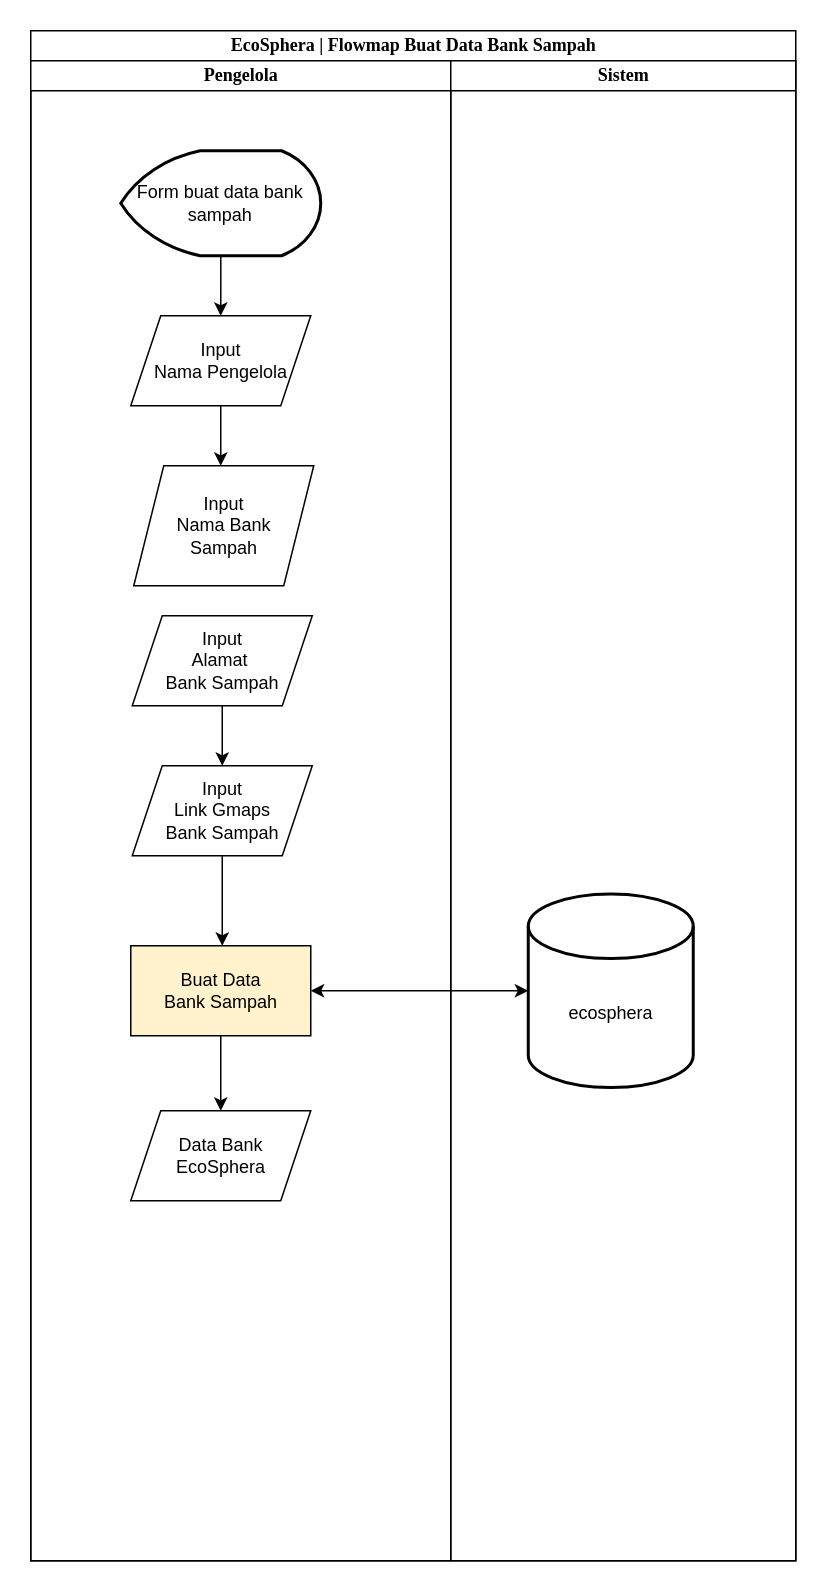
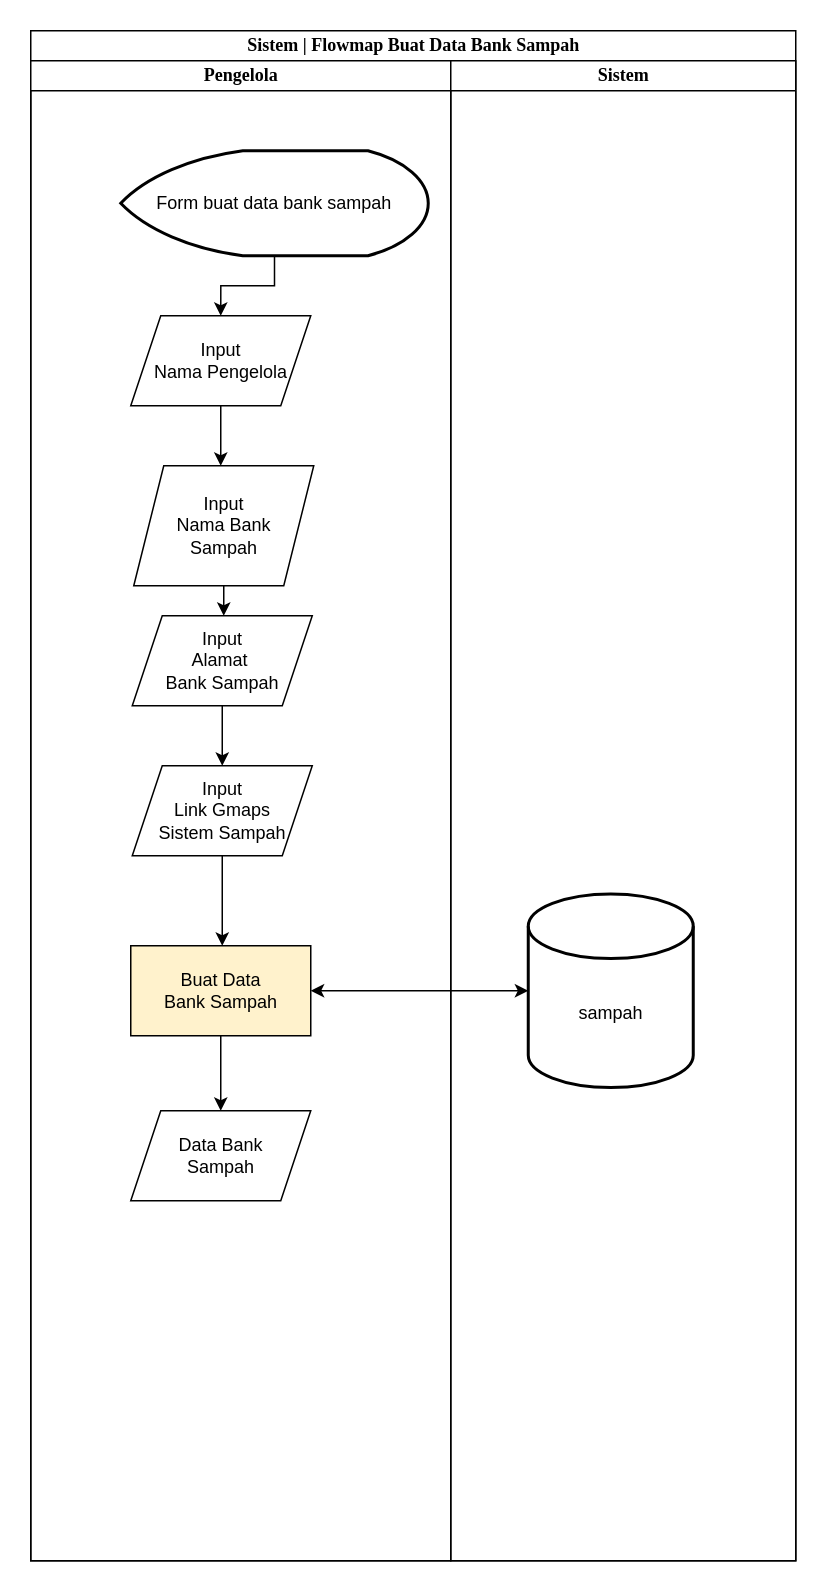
(414, 46) -> (414, 46)
(221, 203) -> (275, 203)
none -> (224, 596)
(223, 811) -> (223, 811)
(611, 991) -> (611, 991)
(221, 1156) -> (221, 1156)
